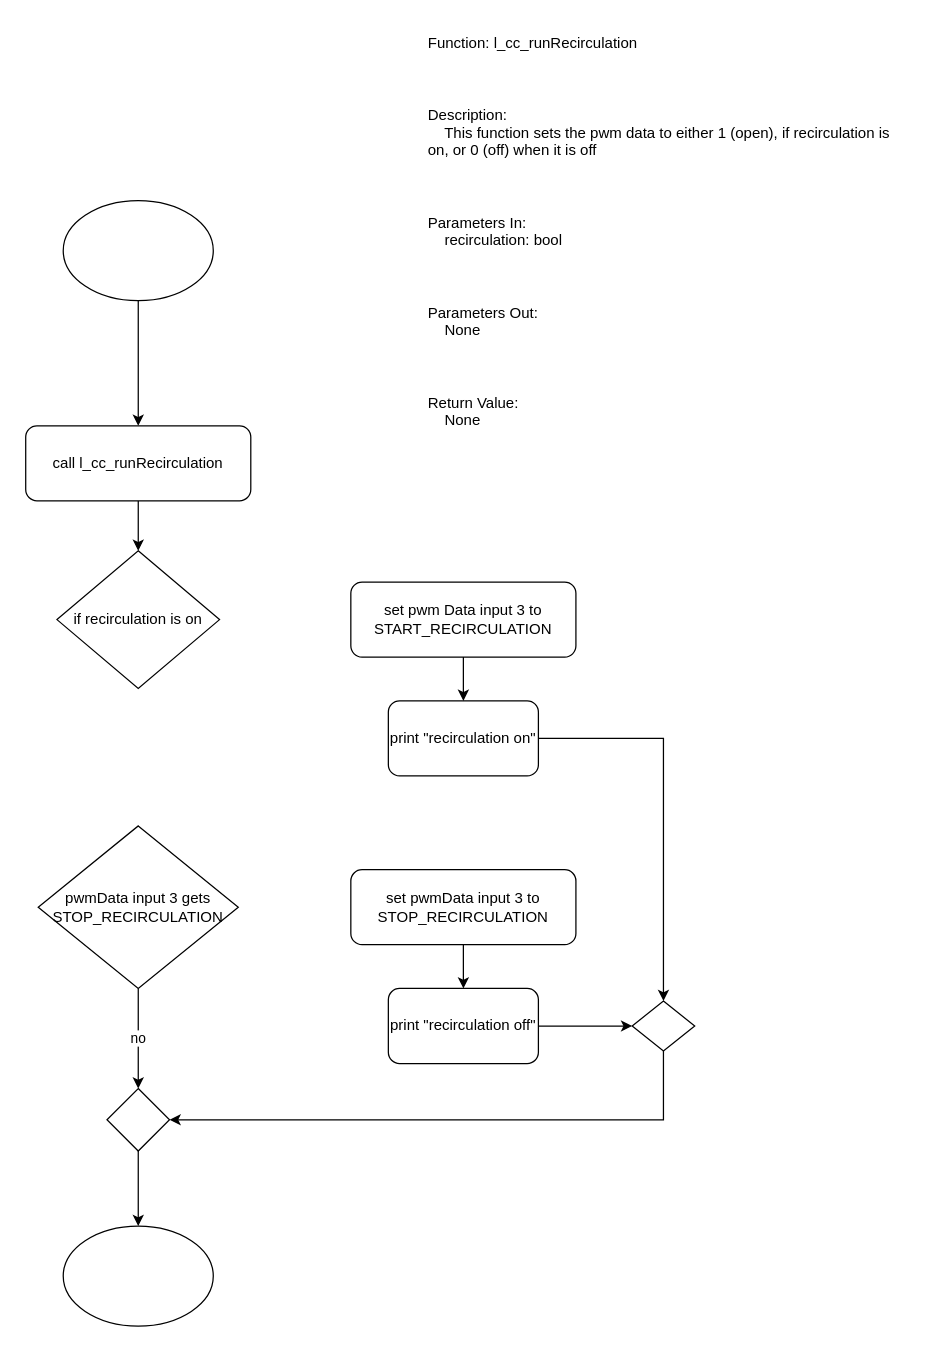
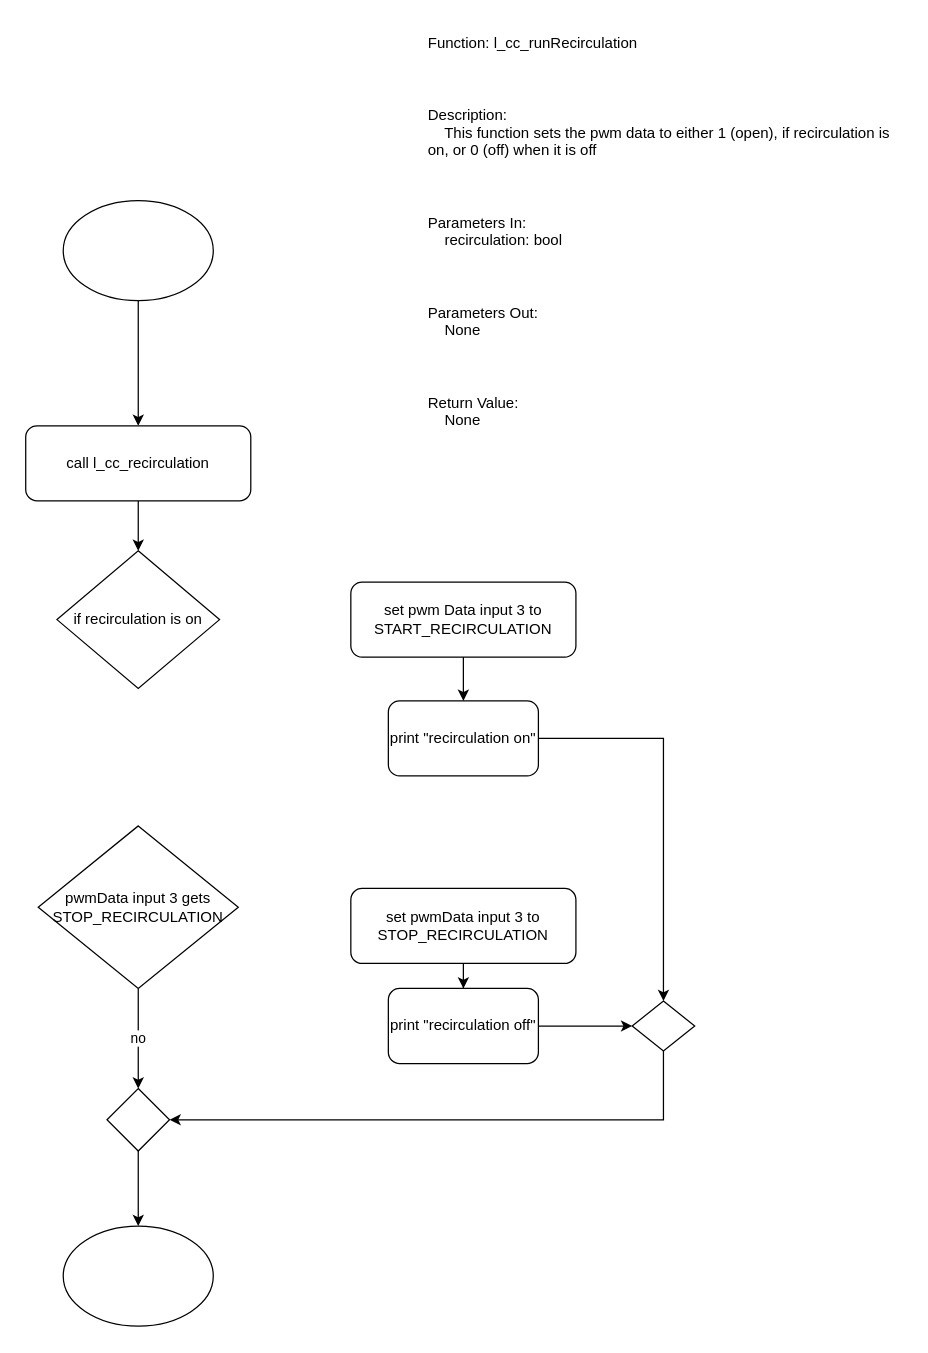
(138, 463) -> (138, 463)
(463, 907) -> (463, 926)
